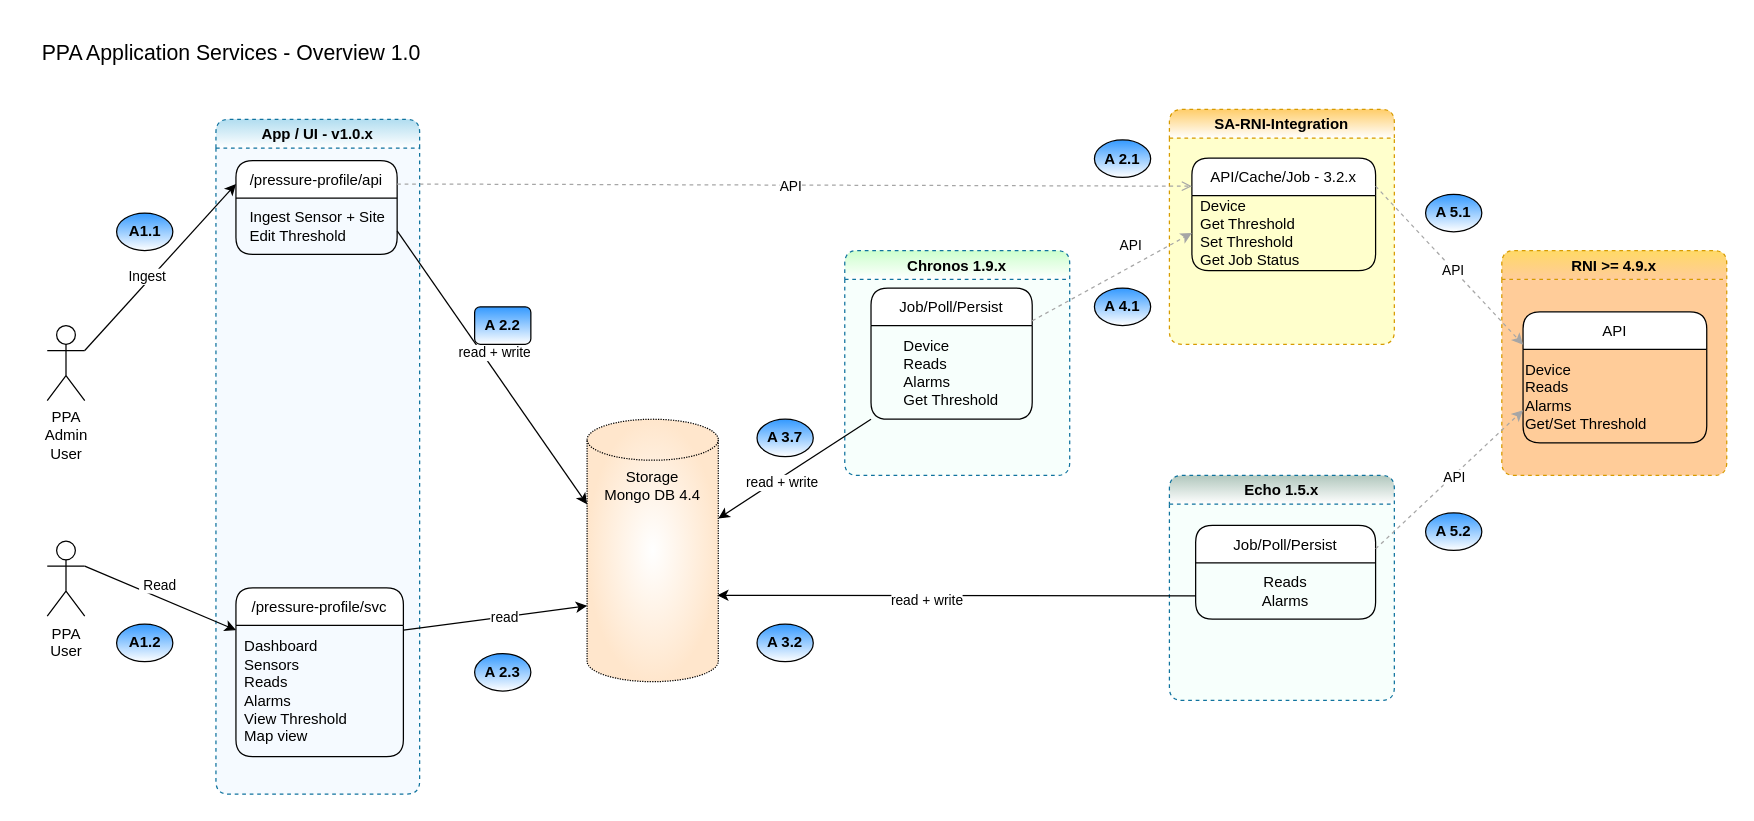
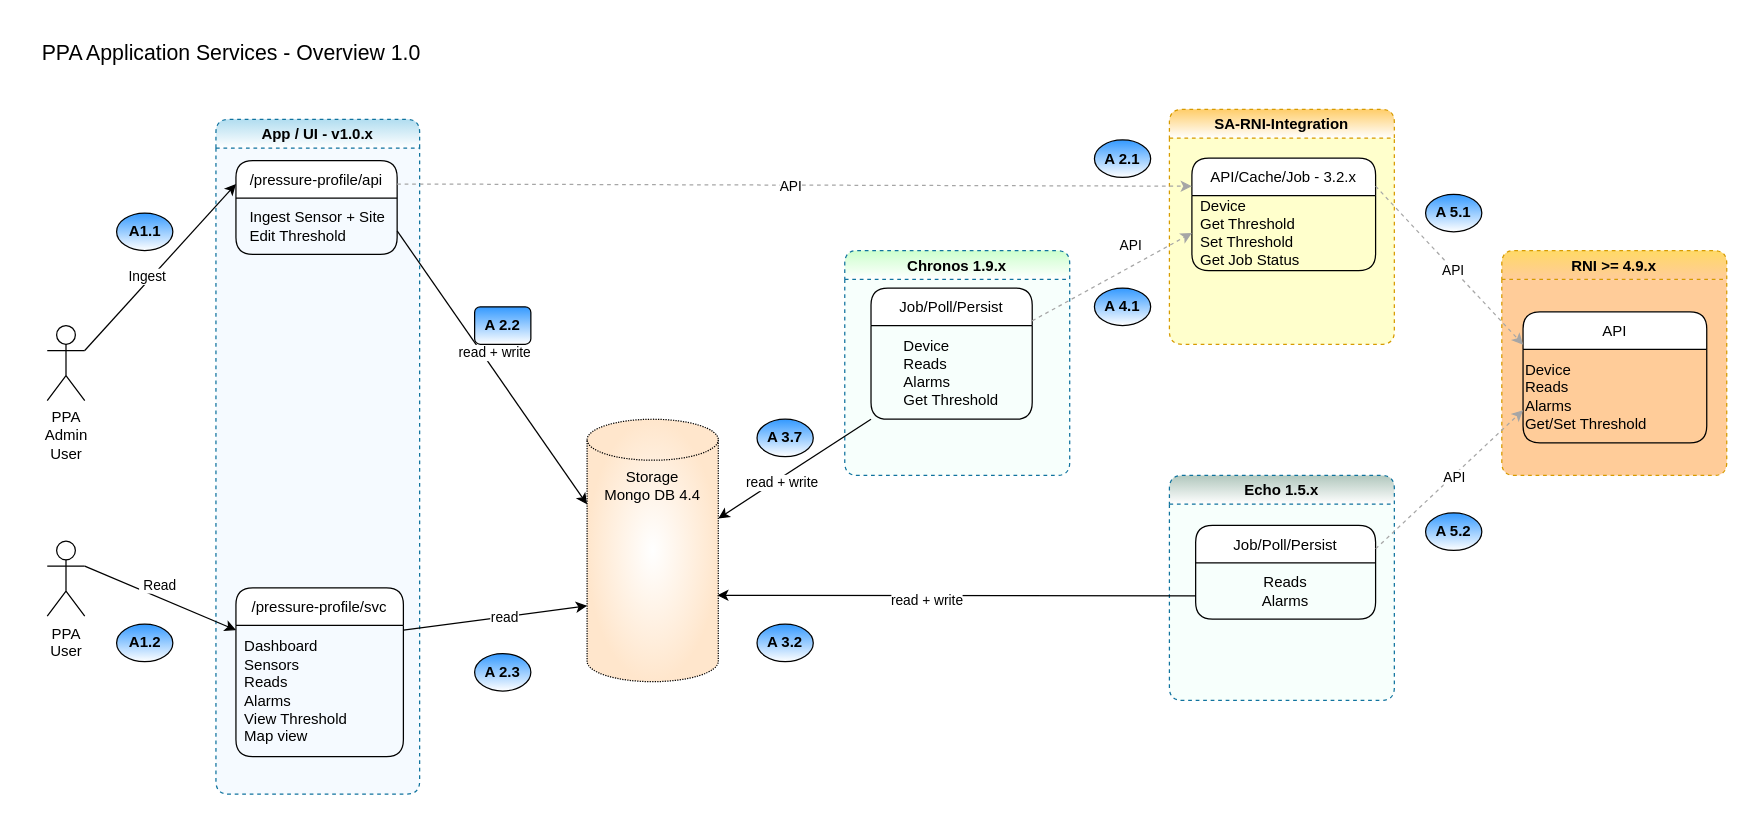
(1184, 186) -> (1182, 186)
